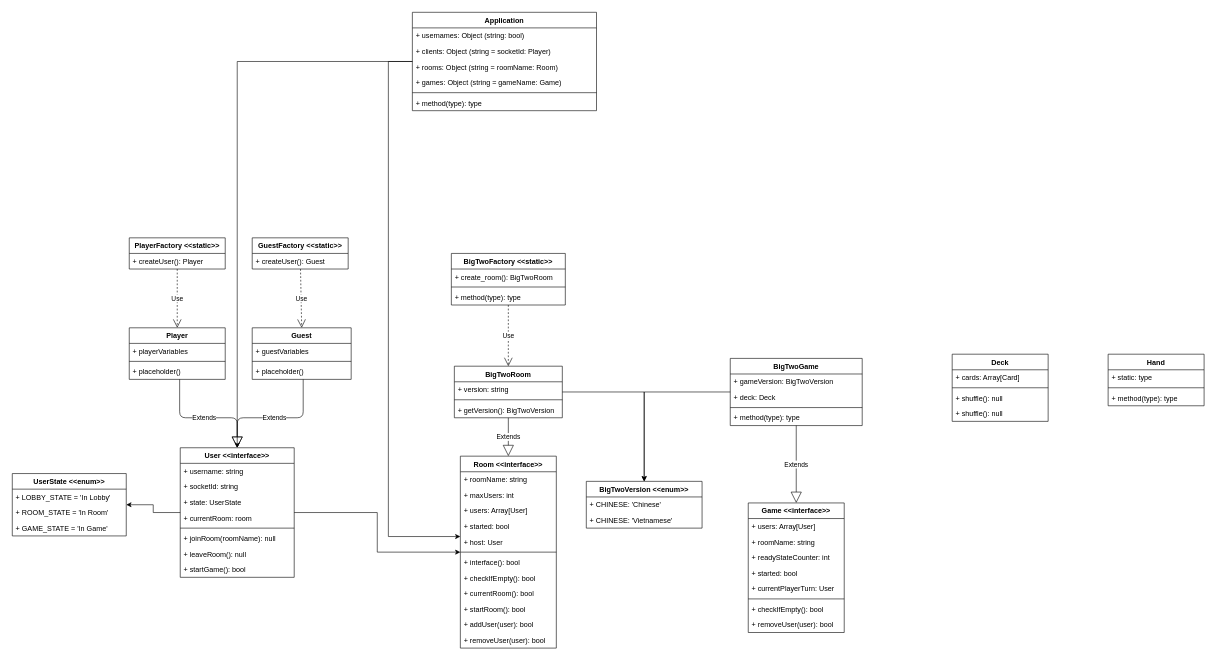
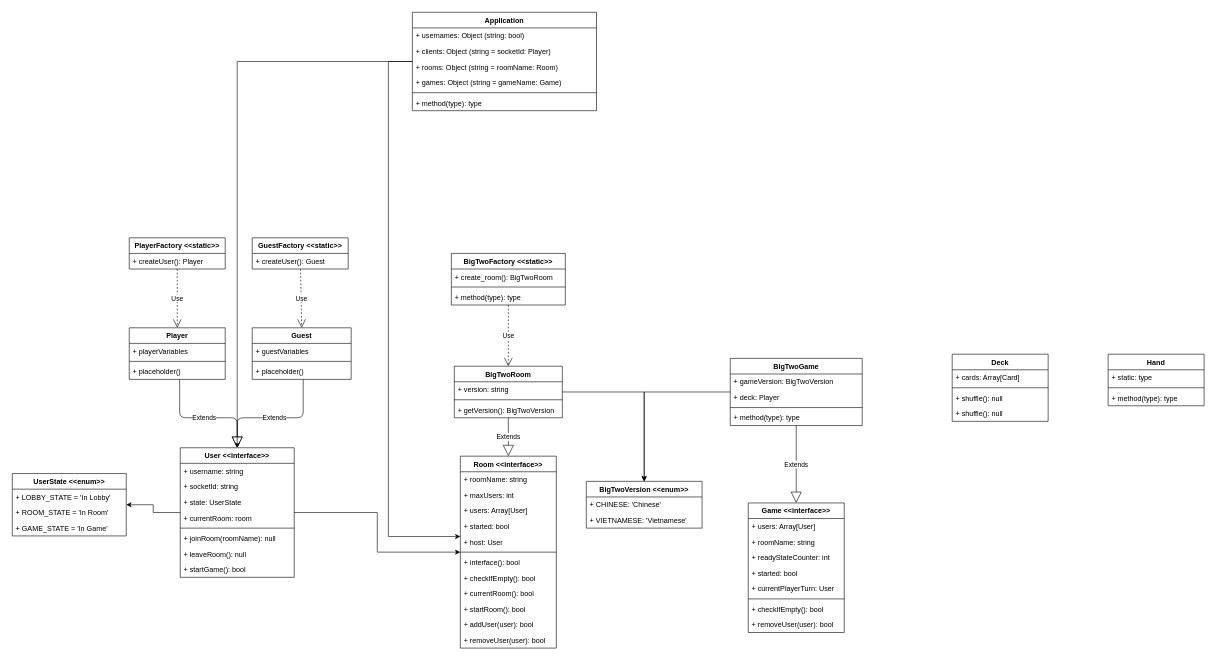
(755, 398) -> (758, 398)
(631, 521) -> (637, 521)
